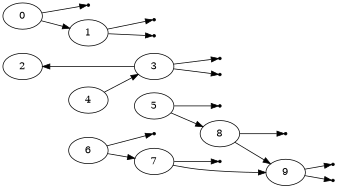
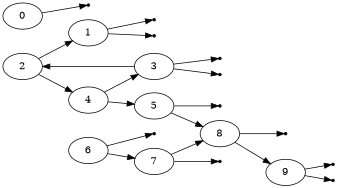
(52, 24) -> (52, 51)
none -> (52, 82)
none -> (118, 103)
(215, 171) -> (184, 149)
